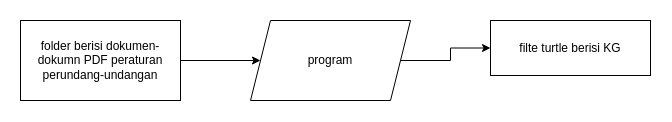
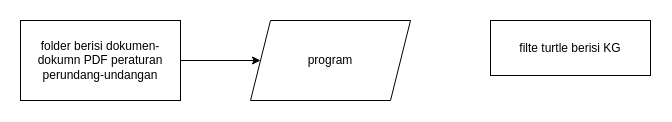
(448, 61) -> none
